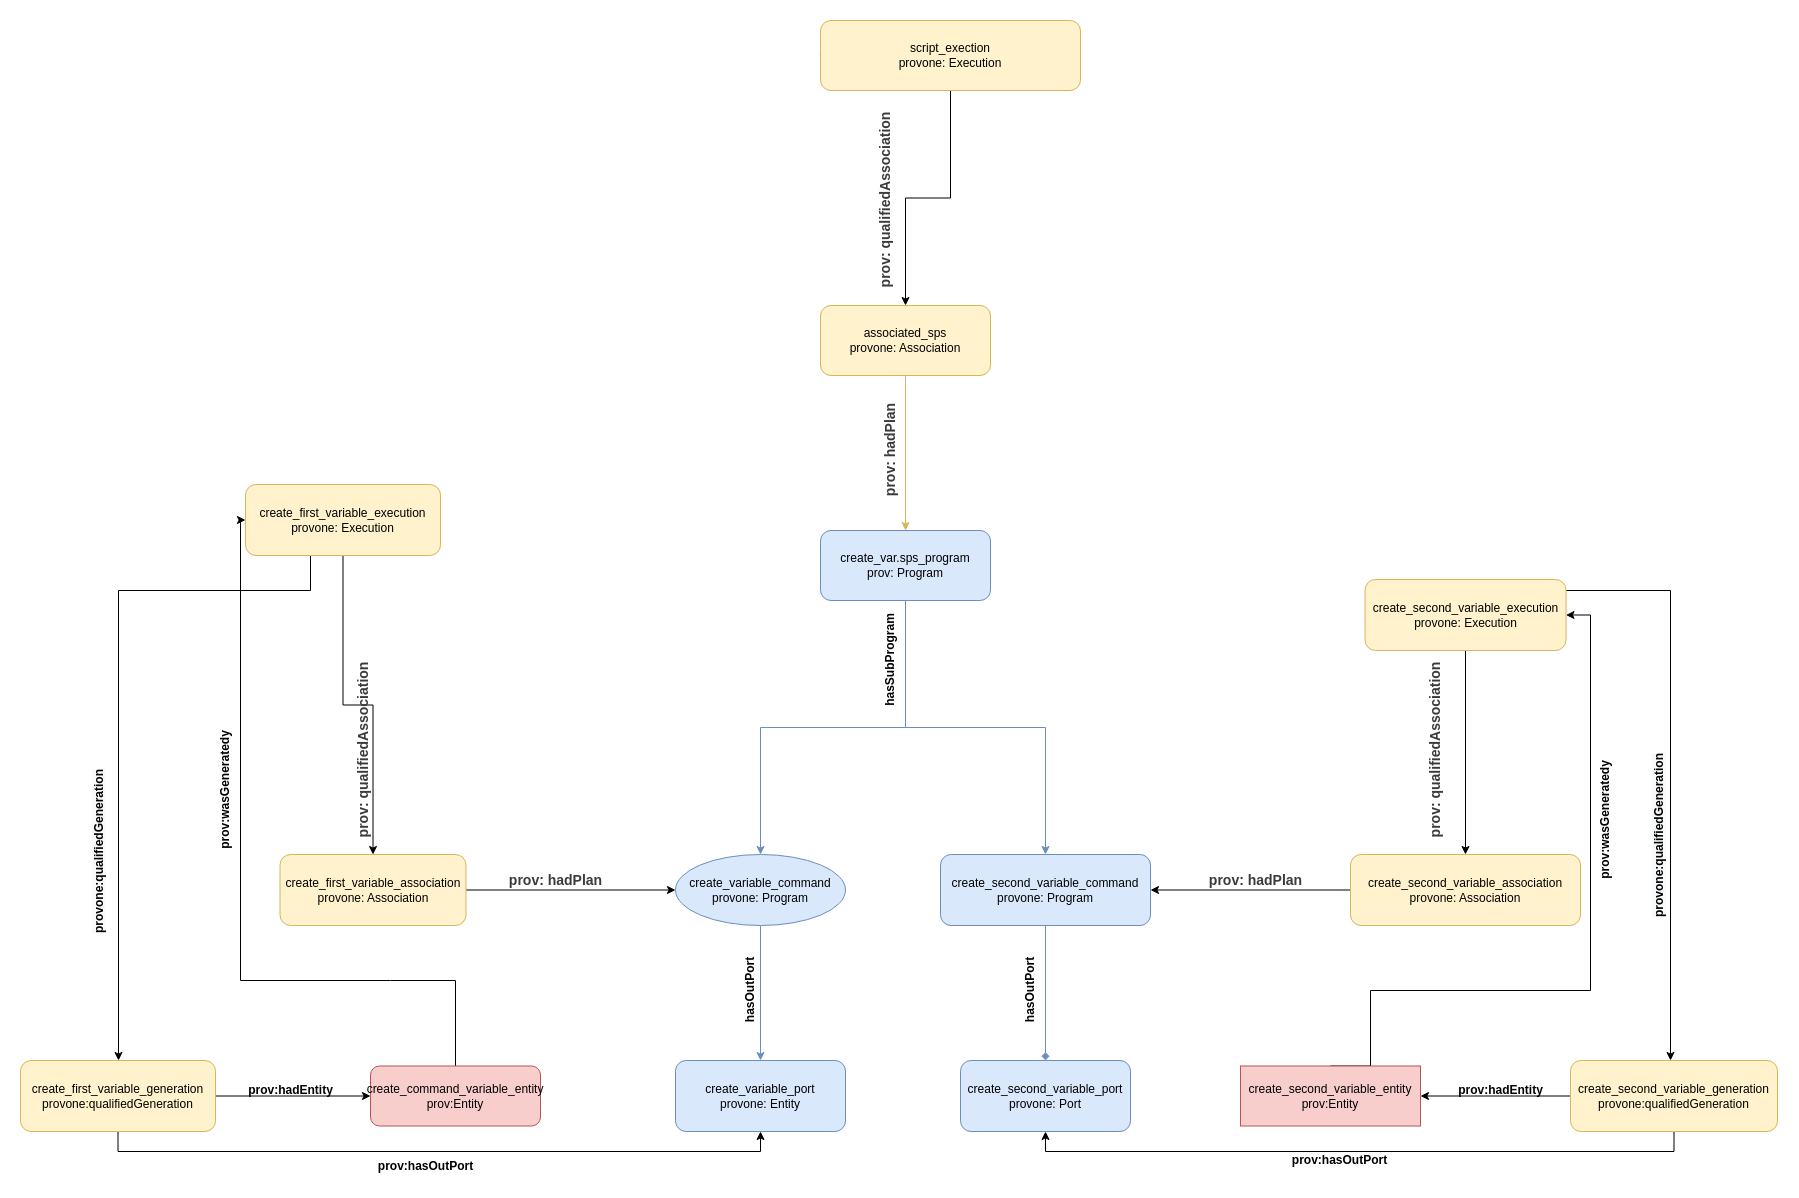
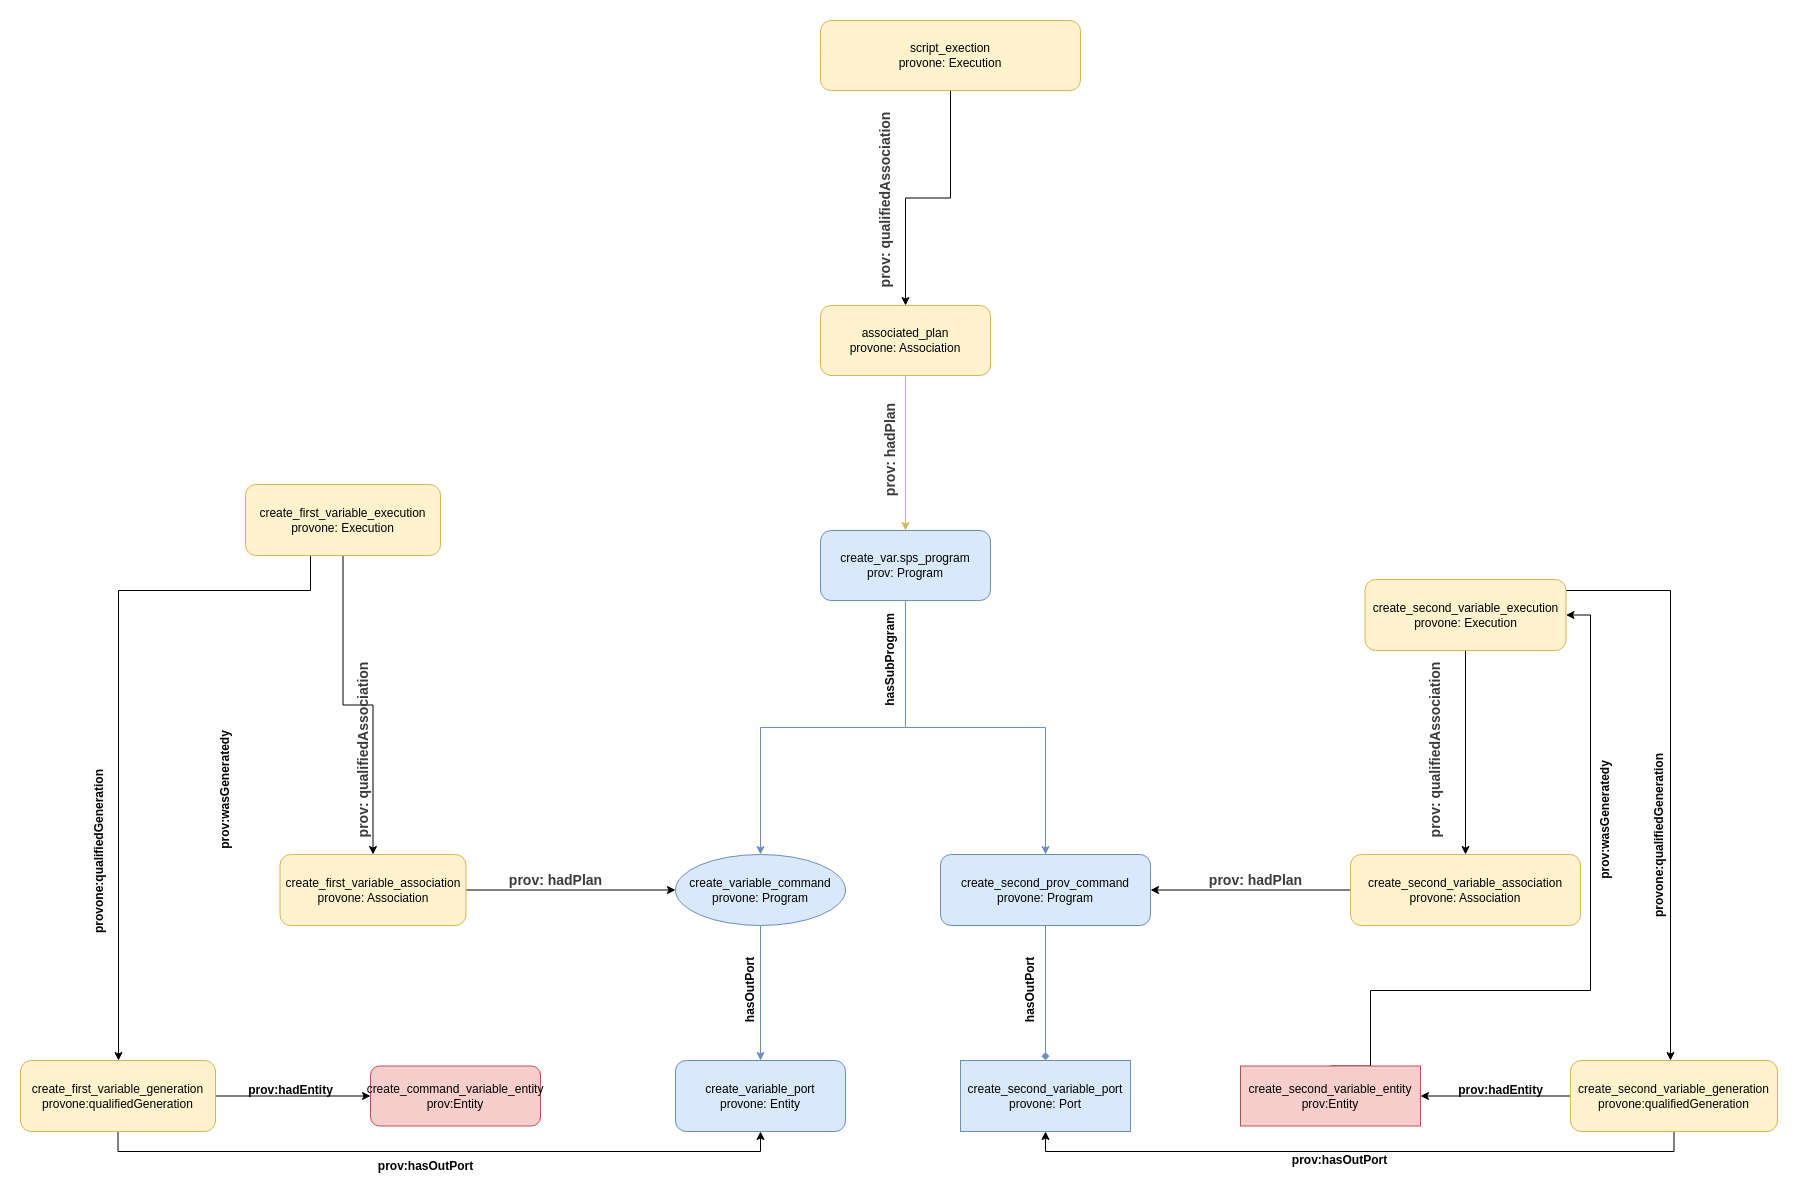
(906, 341) -> (906, 341)
(1046, 891) -> (1046, 891)
(241, 900) -> none
(1046, 1096) -> (1046, 1096)
